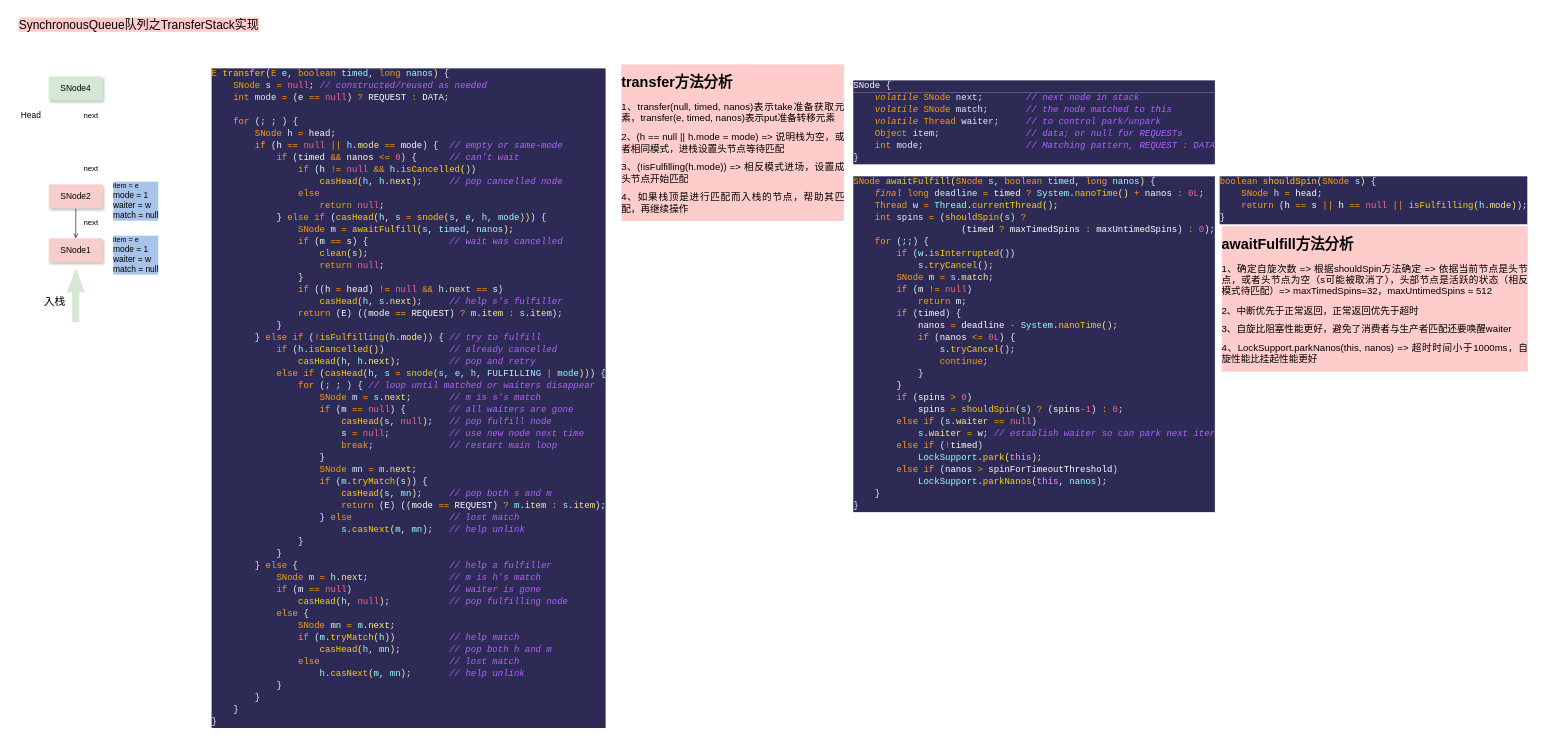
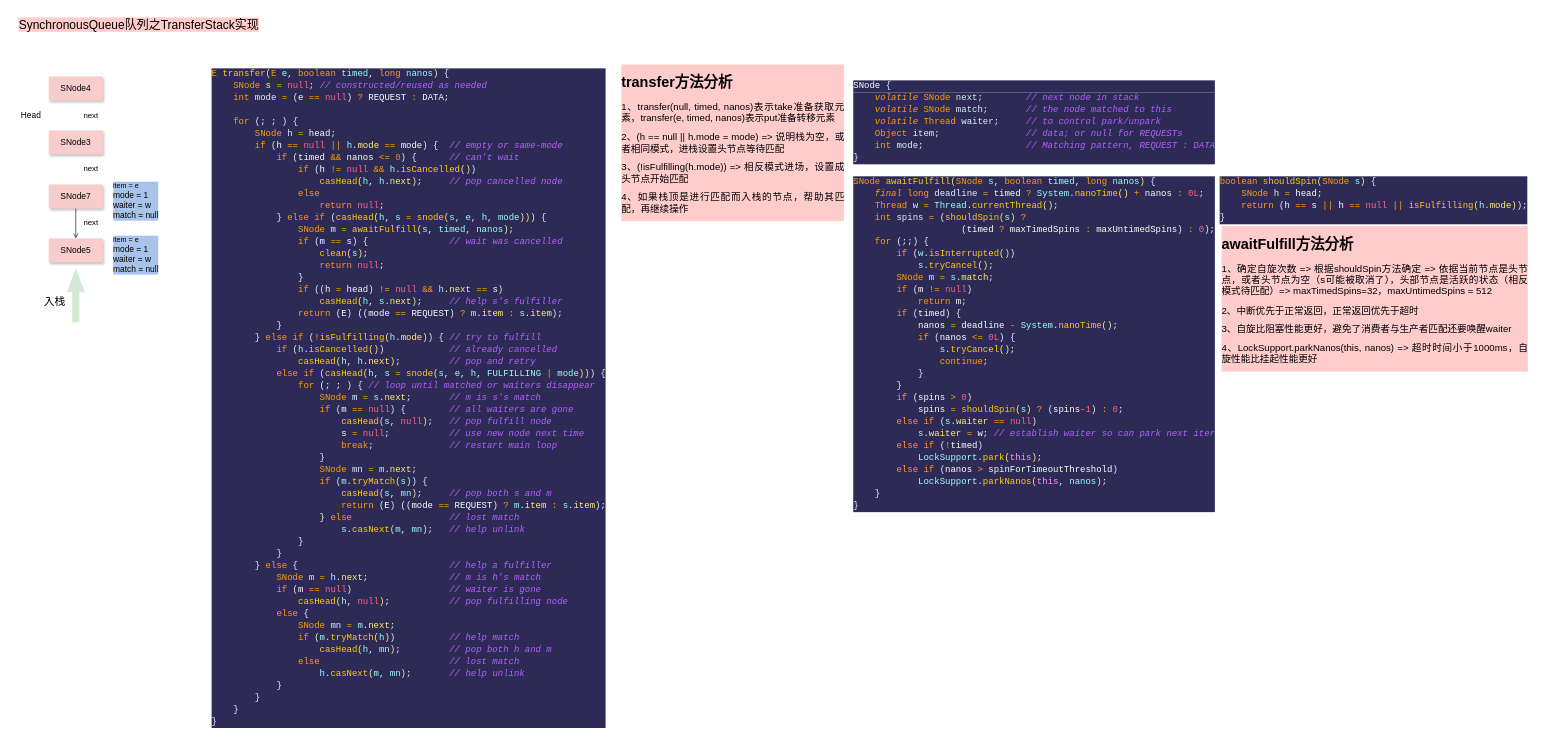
(75, 89) -> (75, 89)
none -> (75, 143)
(75, 197) -> (75, 197)
(75, 251) -> (75, 251)
